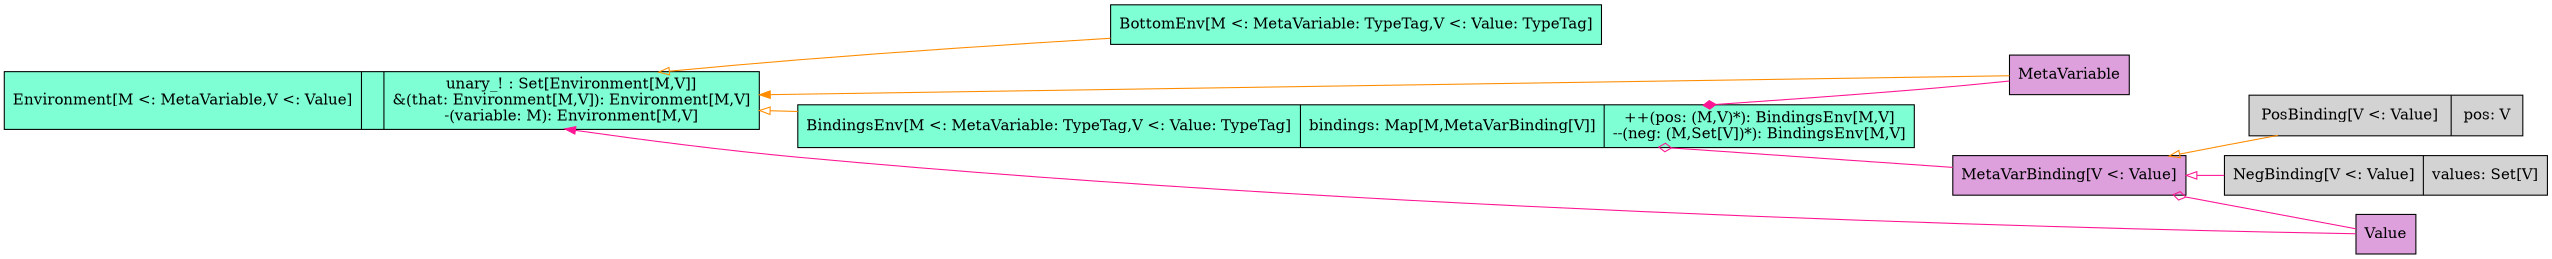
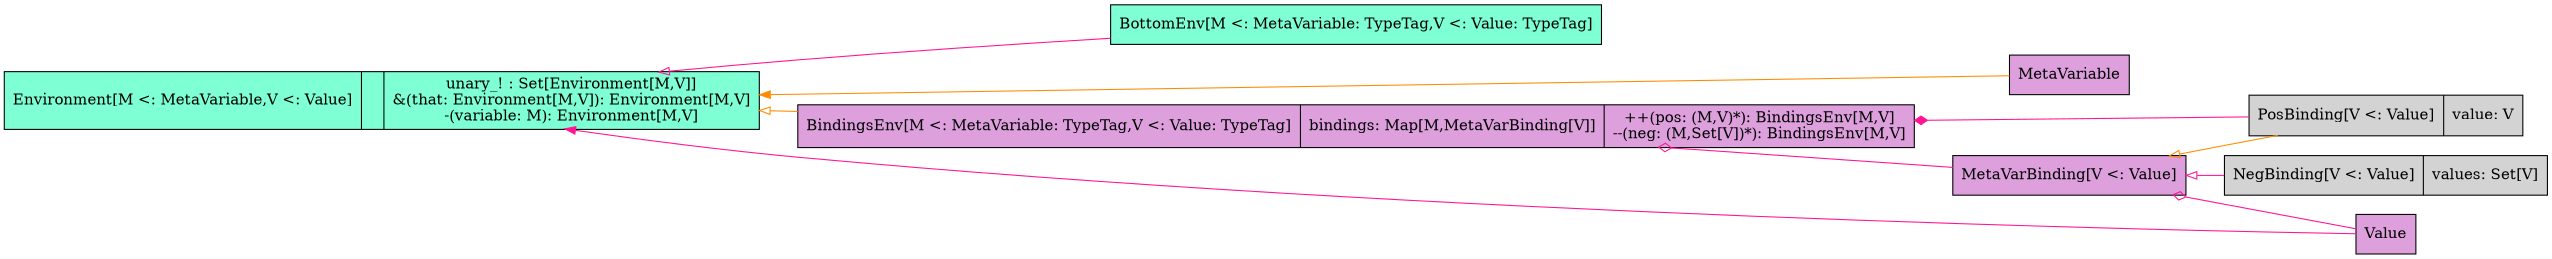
(890, 53) -> (890, 53)
(1863, 94) -> (2088, 119)
(2487, 115) -> (2483, 115)
(1356, 126) -> (1356, 126)
